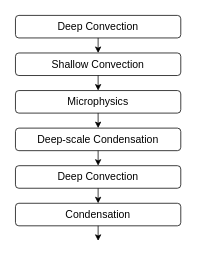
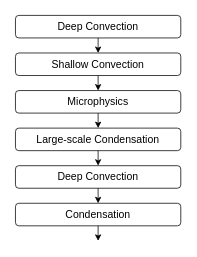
(98, 139) -> (98, 139)
